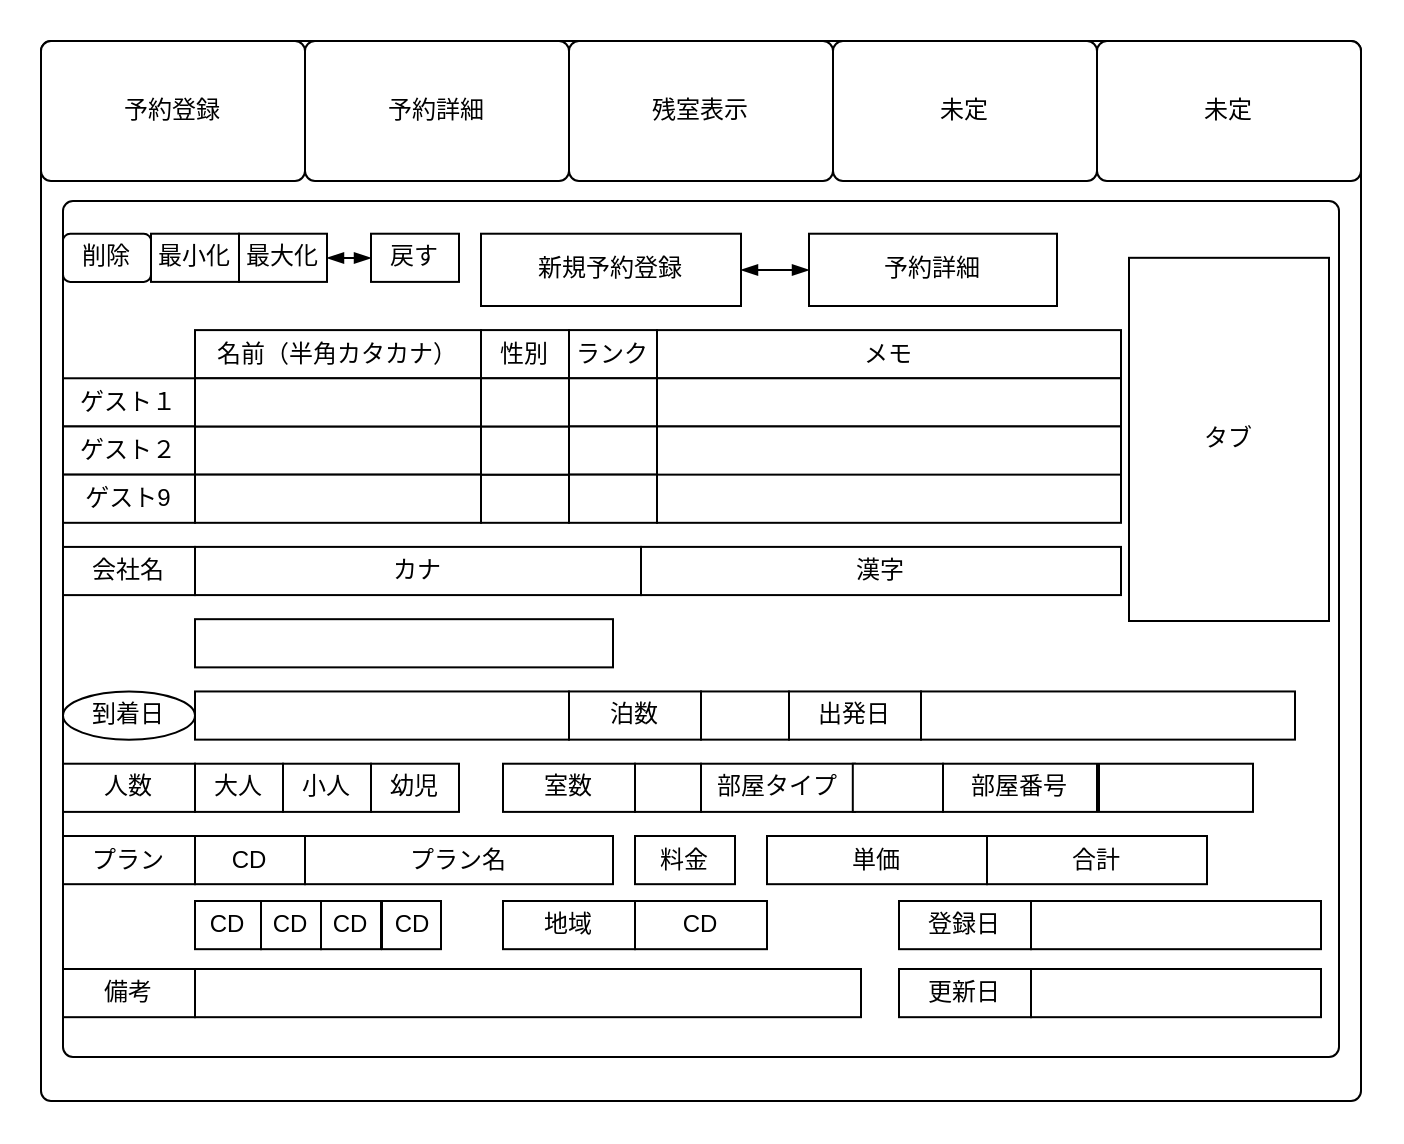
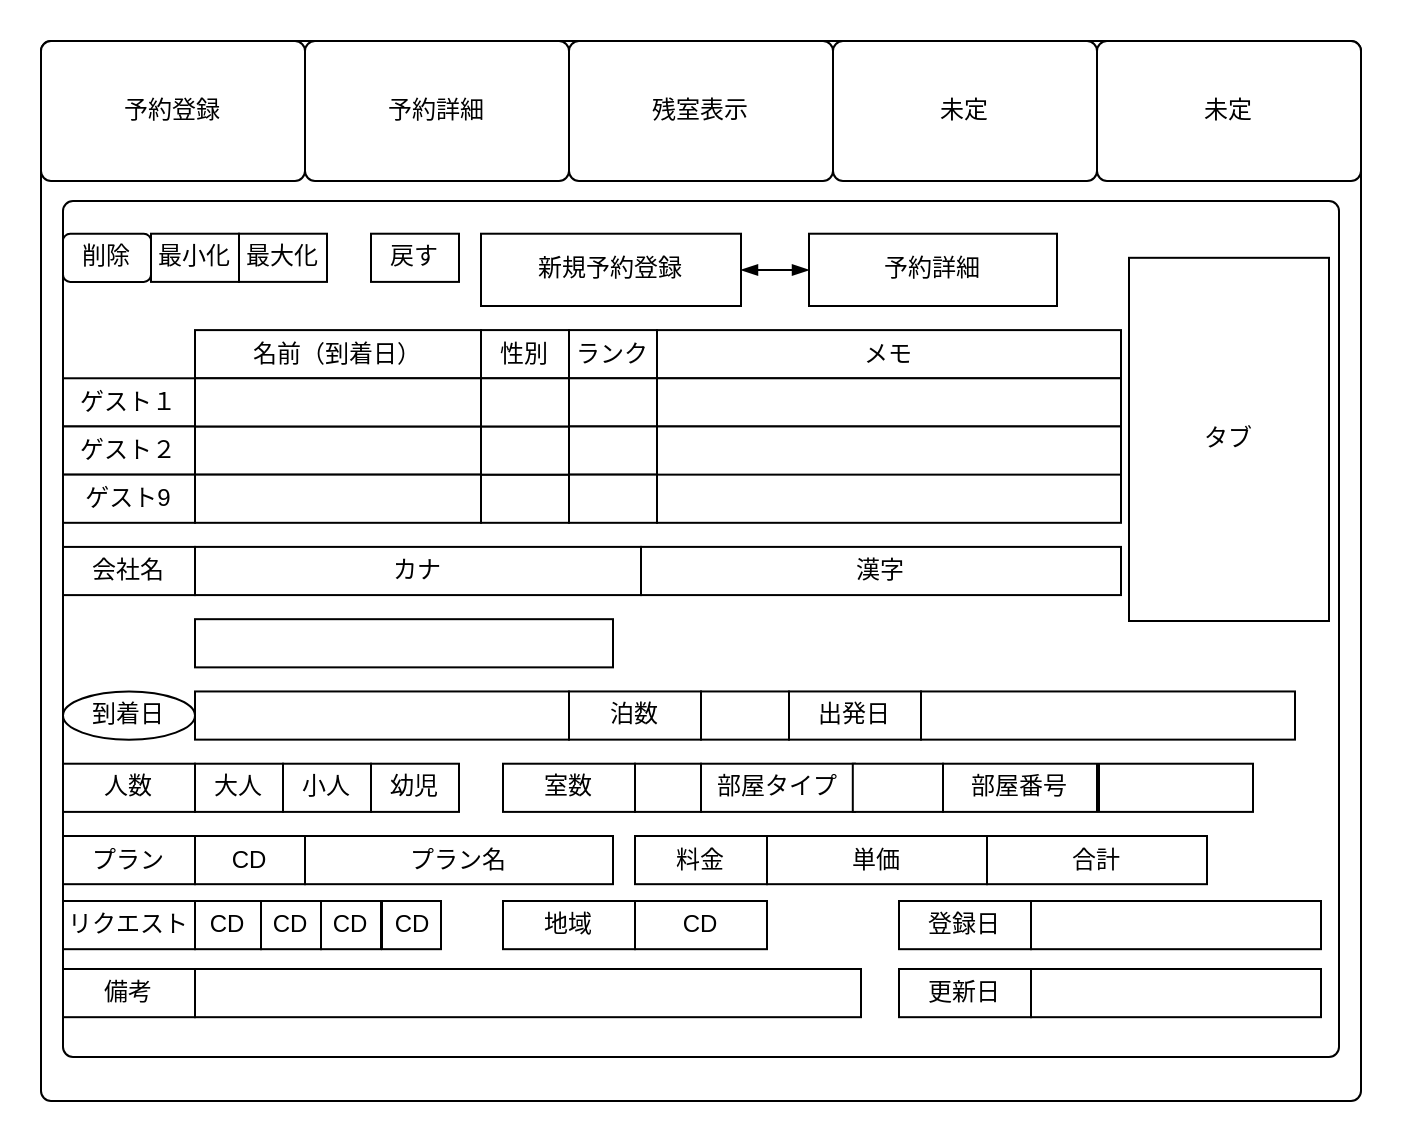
(349, 258) -> none
(338, 355) -> (338, 355)
(685, 860) -> (701, 860)
none -> (129, 925)
